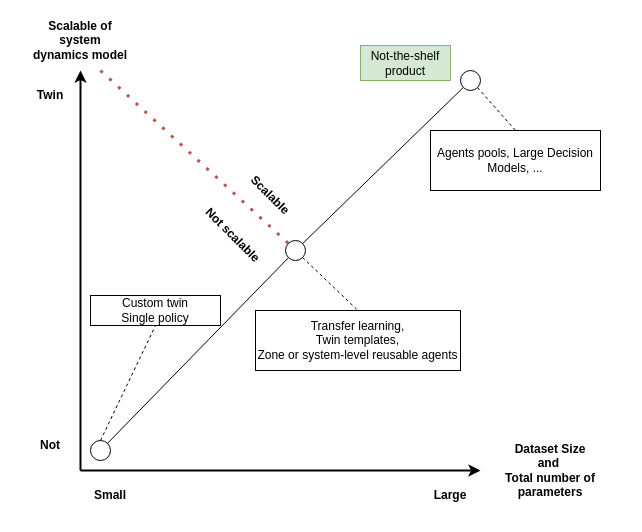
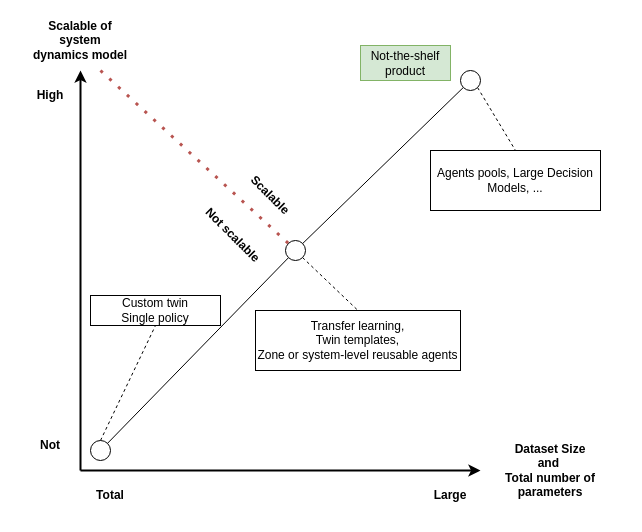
(51, 96) -> (51, 96)
(516, 161) -> (516, 181)
(111, 496) -> (111, 496)
